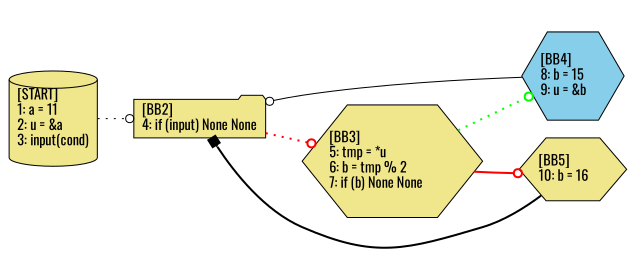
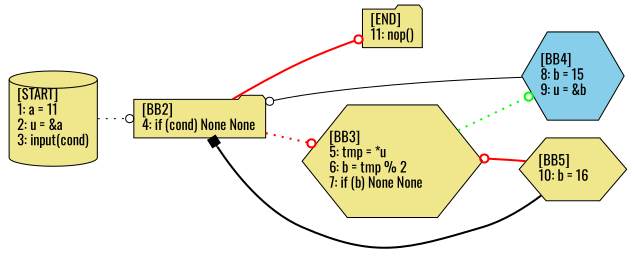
none -> (392, 28)
(200, 119) -> (200, 119)
(494, 173) -> (507, 160)
